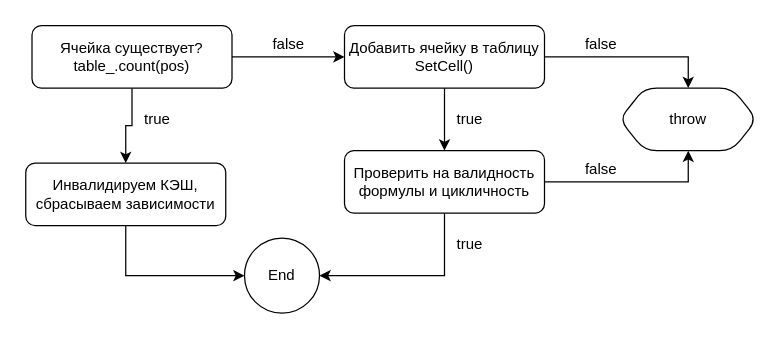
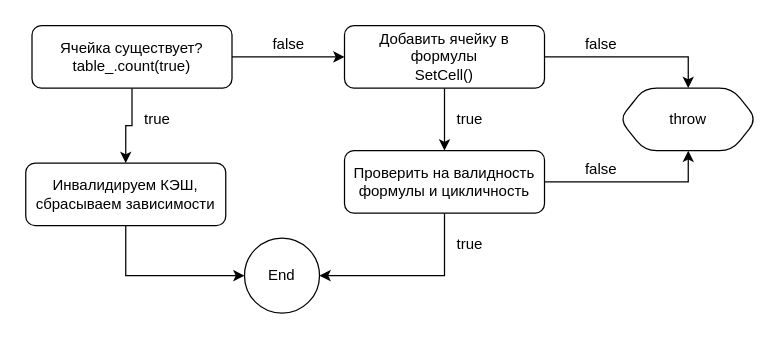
(132, 57) -> (132, 57)
(444, 57) -> (444, 57)
